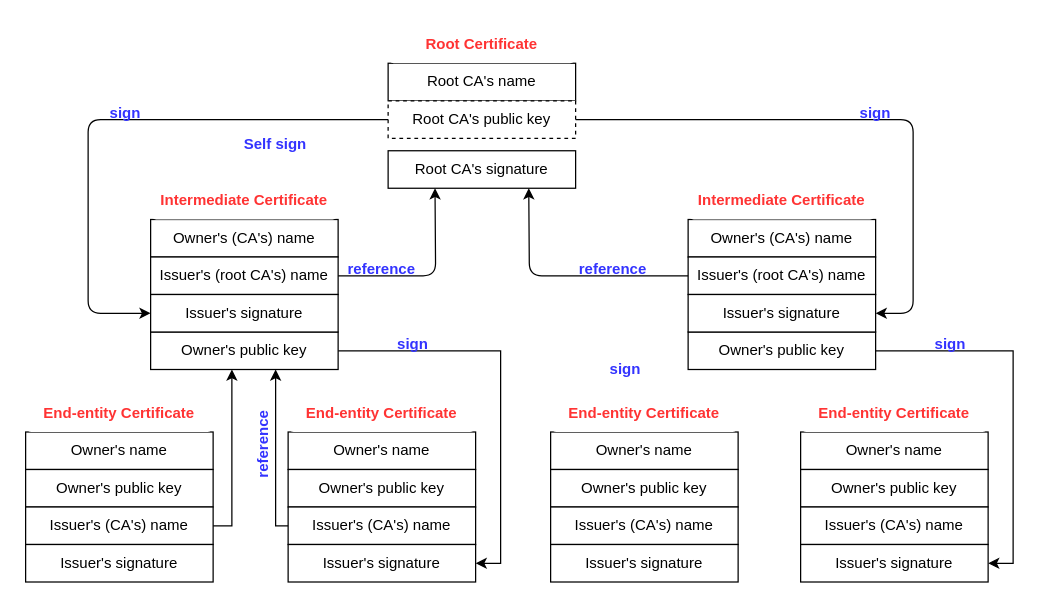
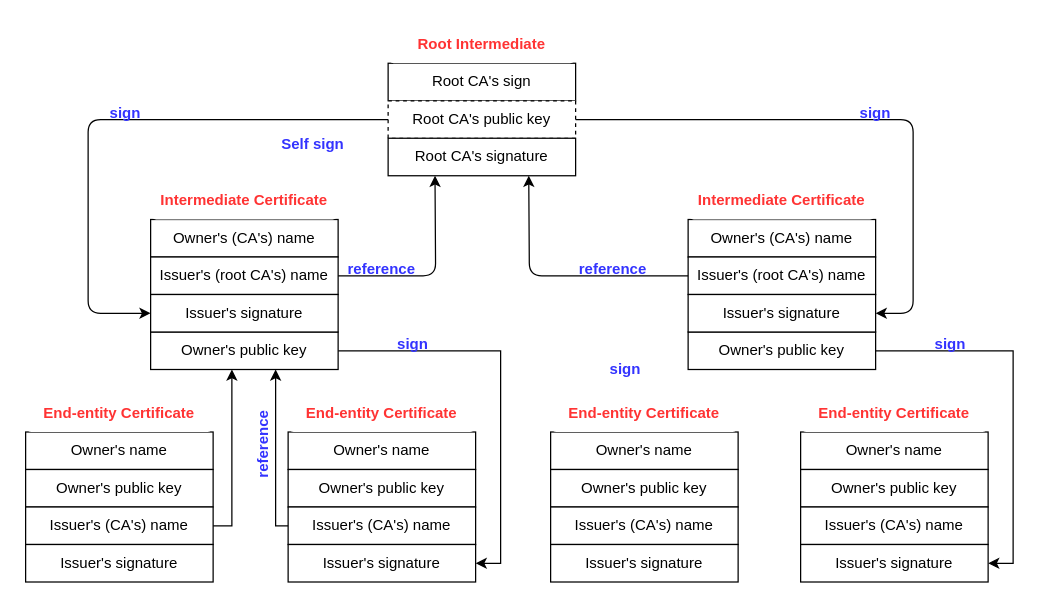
(482, 44) -> (482, 44)
(482, 82) -> (482, 82)
(276, 144) -> (313, 144)
(482, 169) -> (482, 157)
